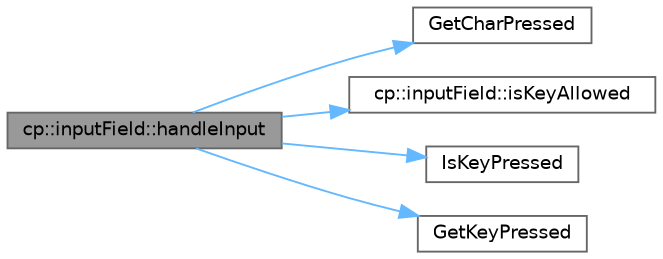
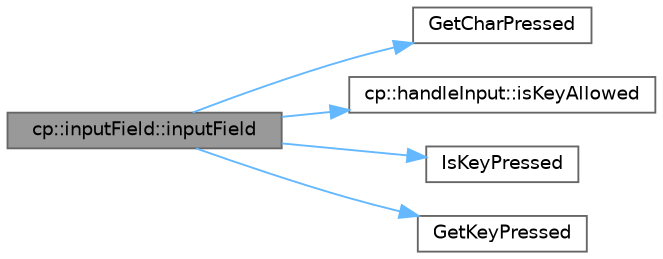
(502, 95) -> (502, 95)
(145, 131) -> (145, 131)
